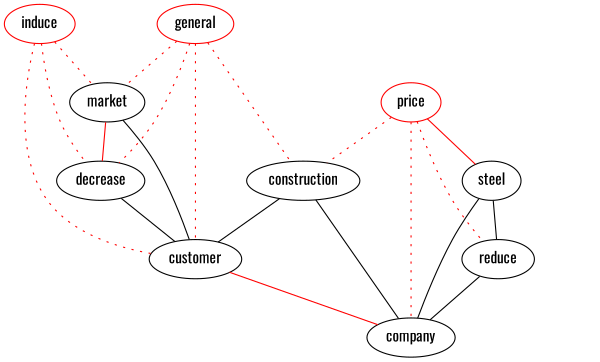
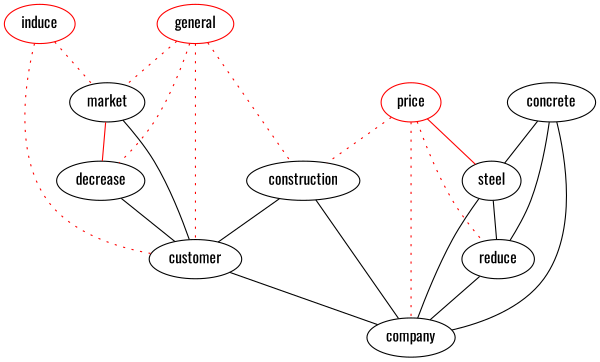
none -> (552, 102)
(55, 106) -> none
(304, 299) -> (304, 299)
